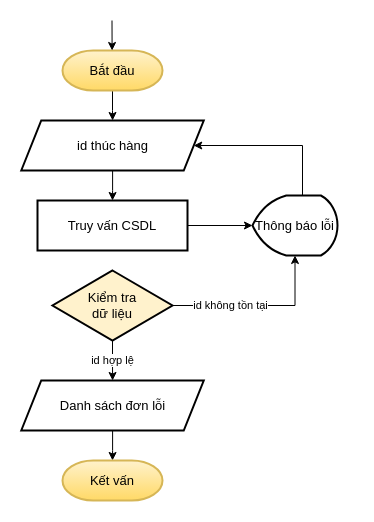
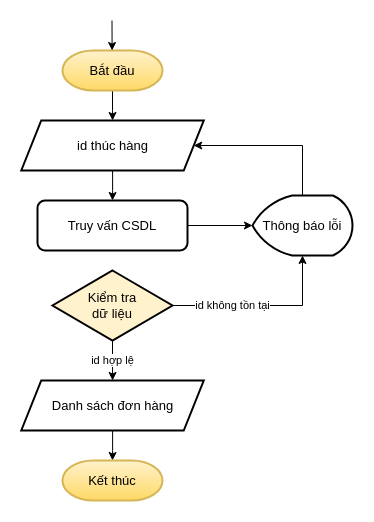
(113, 226) -> (113, 226)
(295, 226) -> (303, 226)
(113, 406) -> (113, 406)
(113, 481) -> (113, 481)
